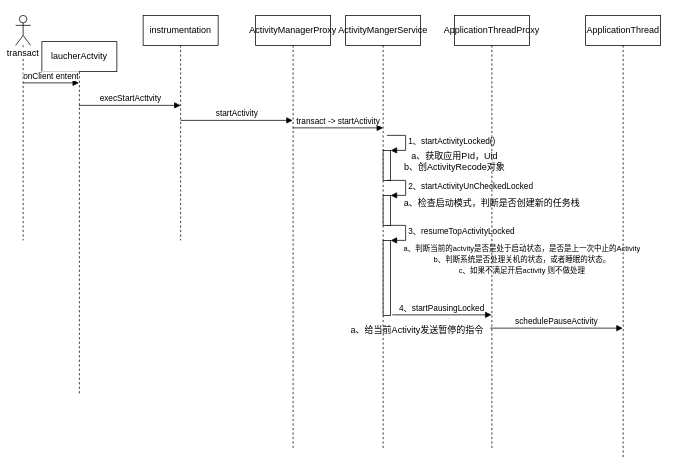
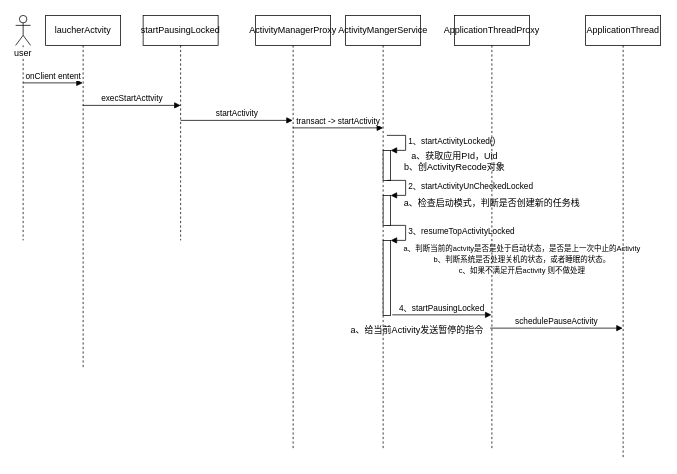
(180, 30) -> (180, 30)
(23, 64) -> (23, 58)
(79, 218) -> (83, 192)
